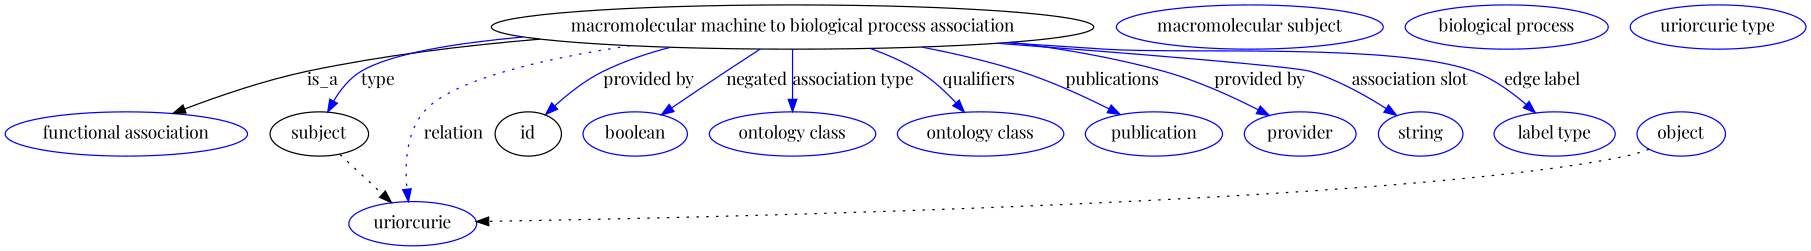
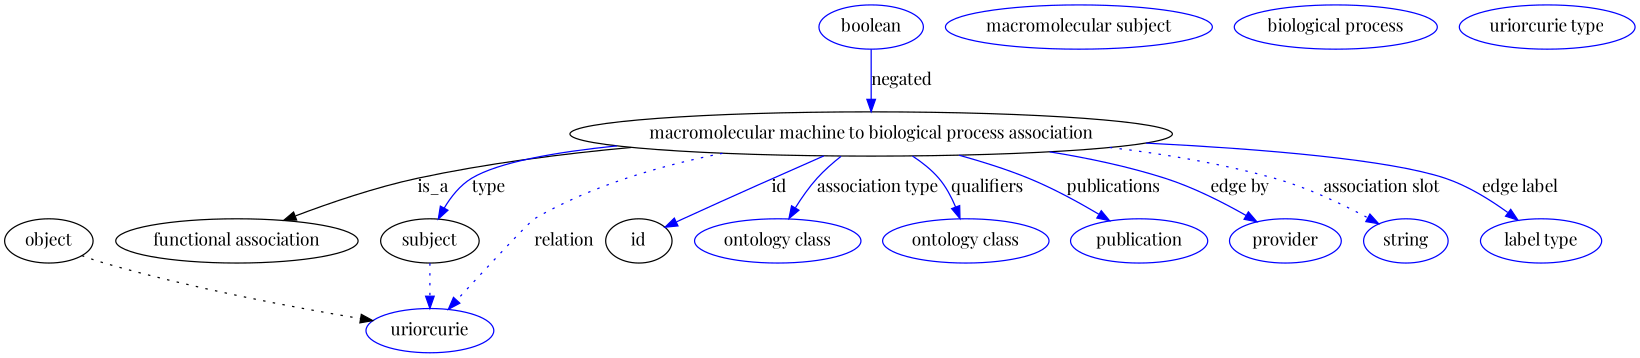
(1196, 59) -> (1242, 170)
(716, 78) -> (871, 74)
(649, 81) -> (780, 187)
(1260, 81) -> (1240, 187)
(126, 134) -> (237, 241)
(1681, 134) -> (49, 241)
(361, 174) -> (430, 280)
